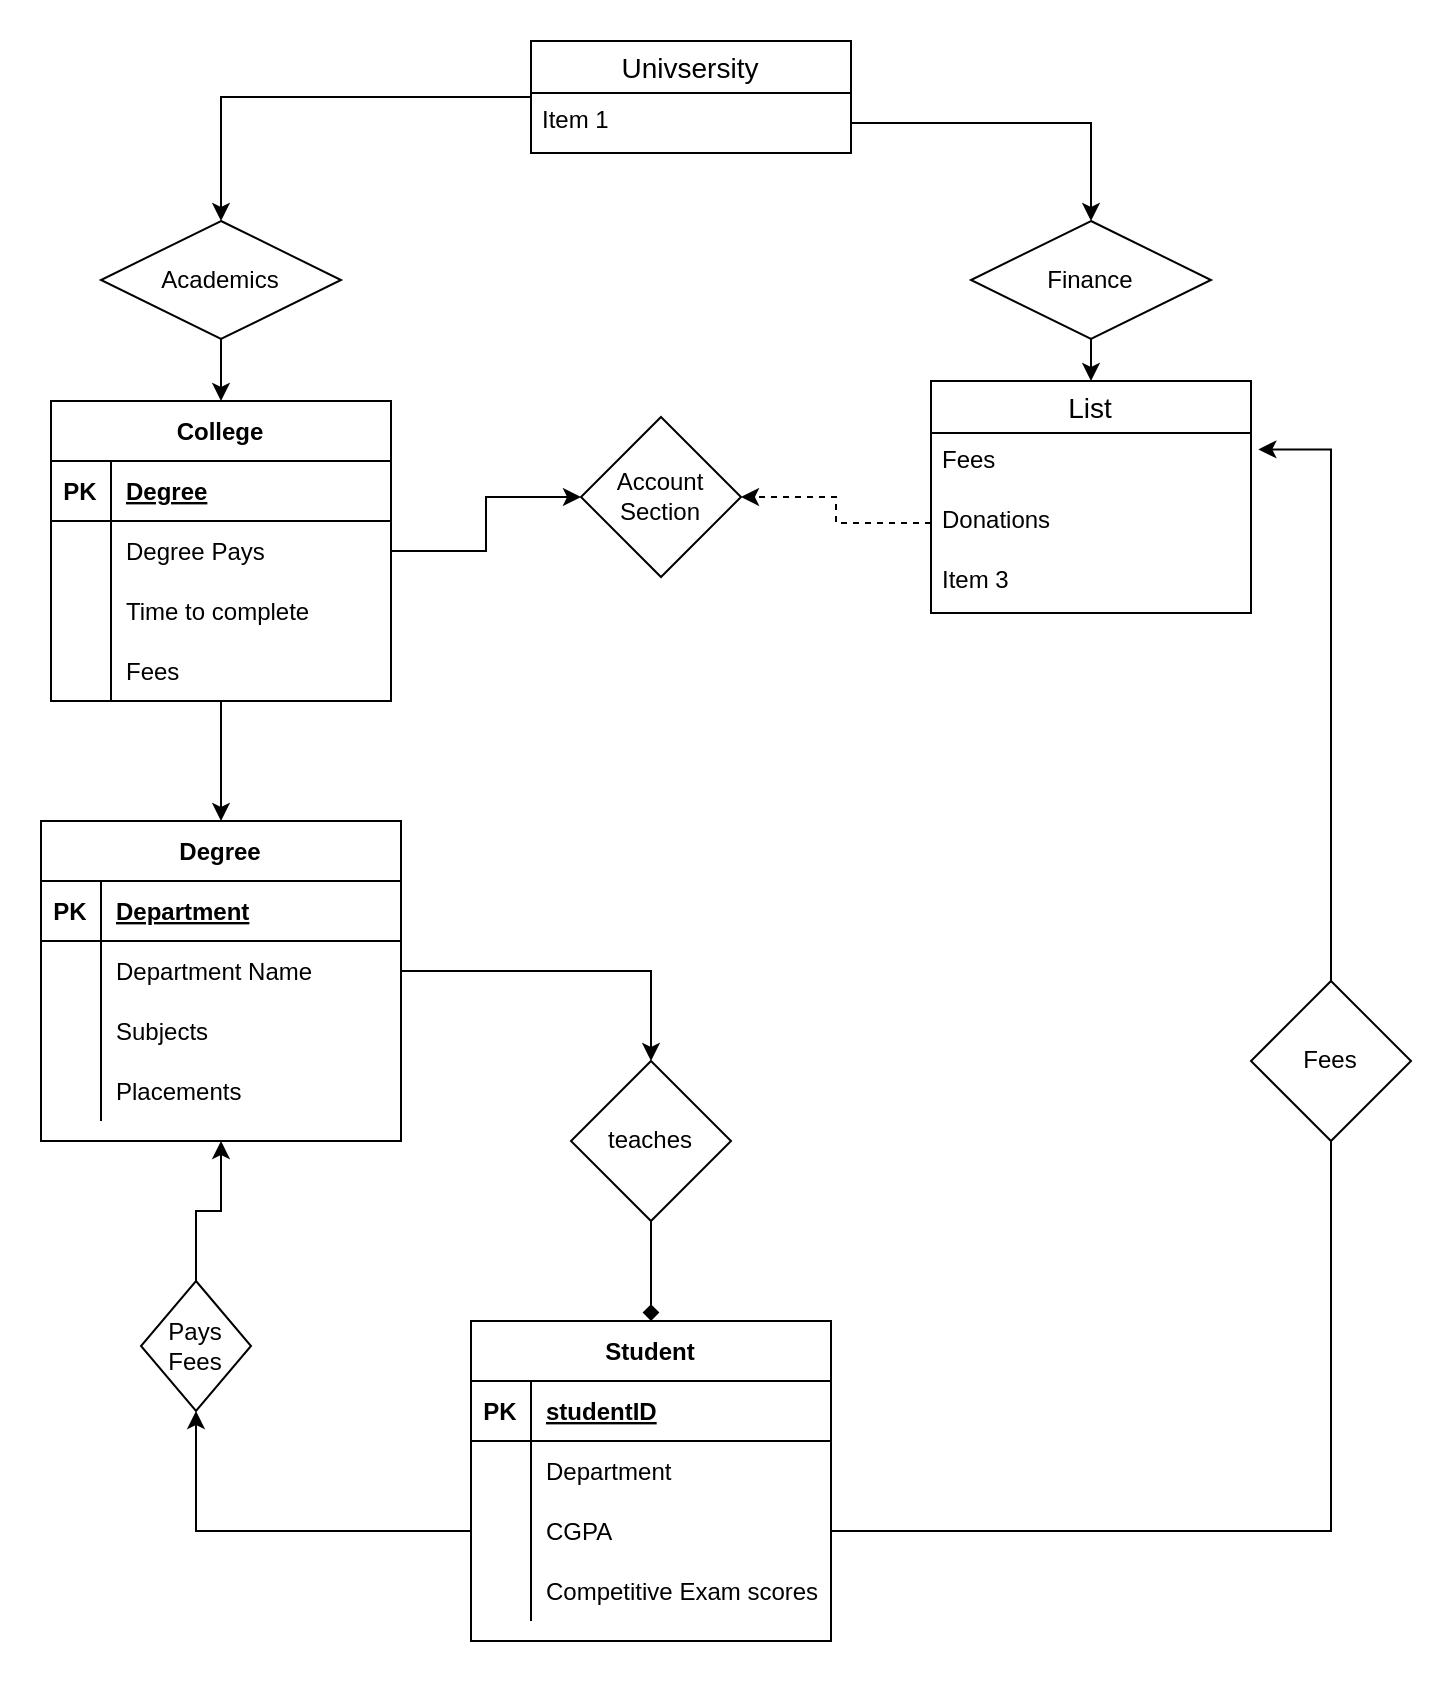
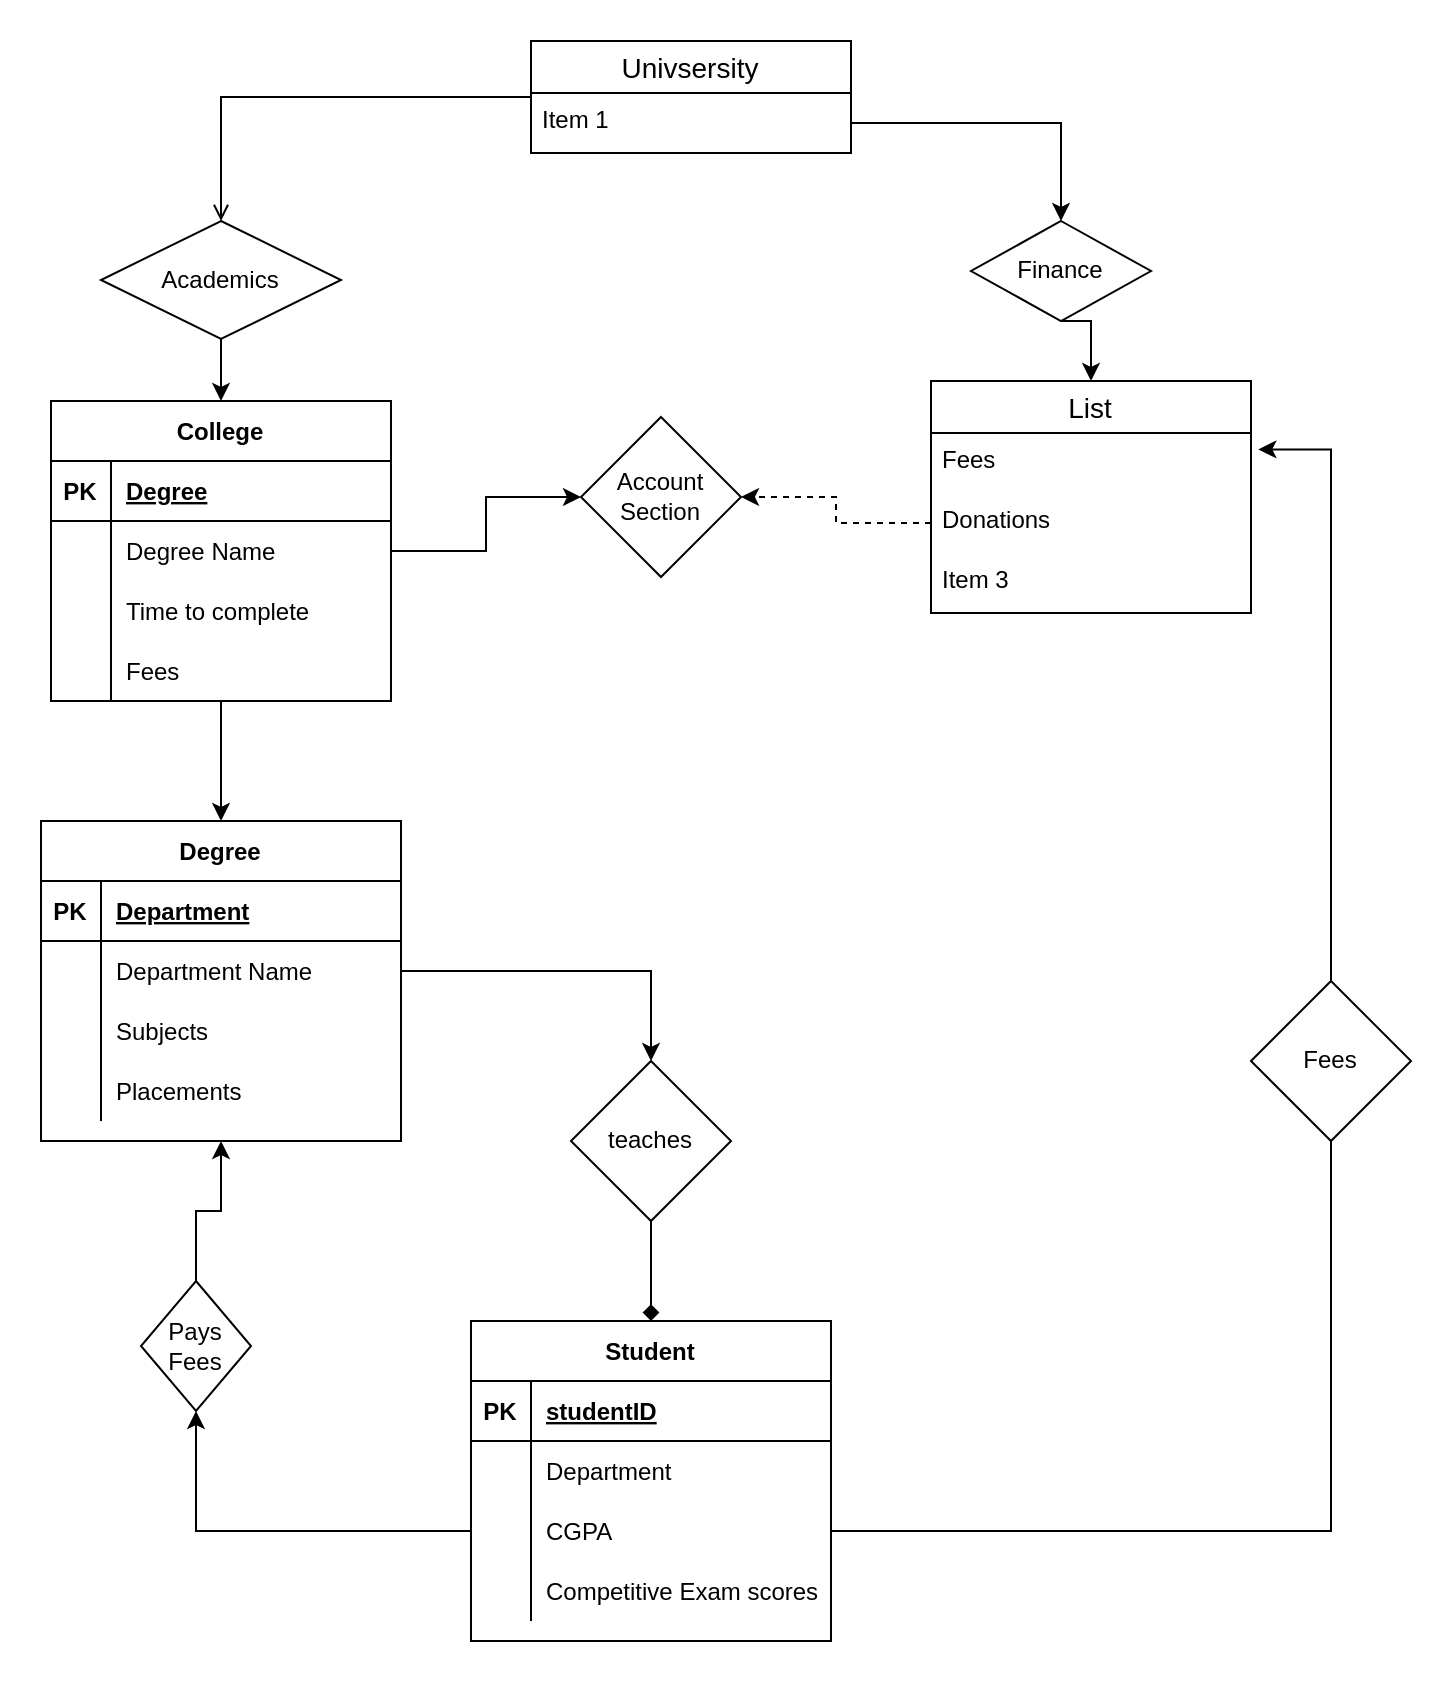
(221, 206) -> (221, 208)
(1091, 280) -> (1061, 271)
(197, 552) -> (197, 552)
